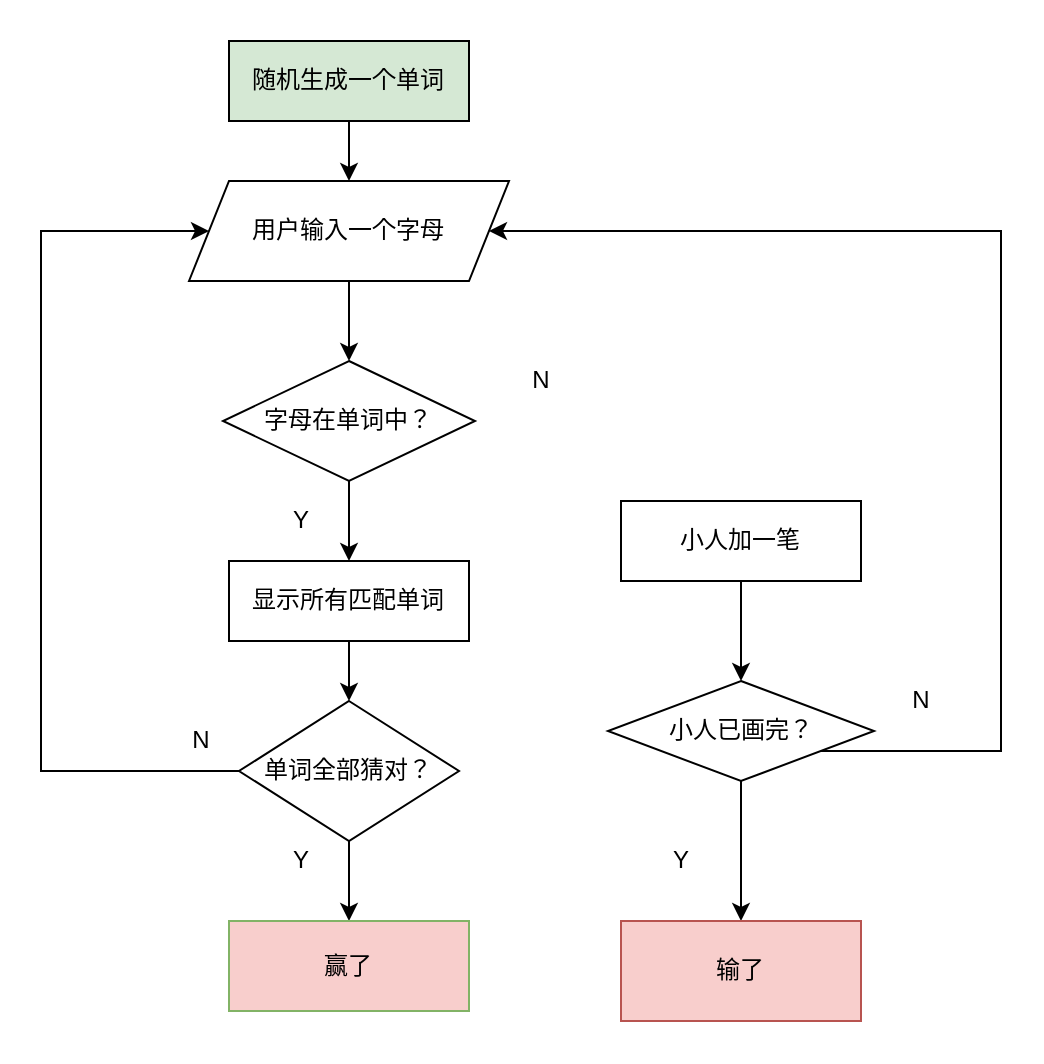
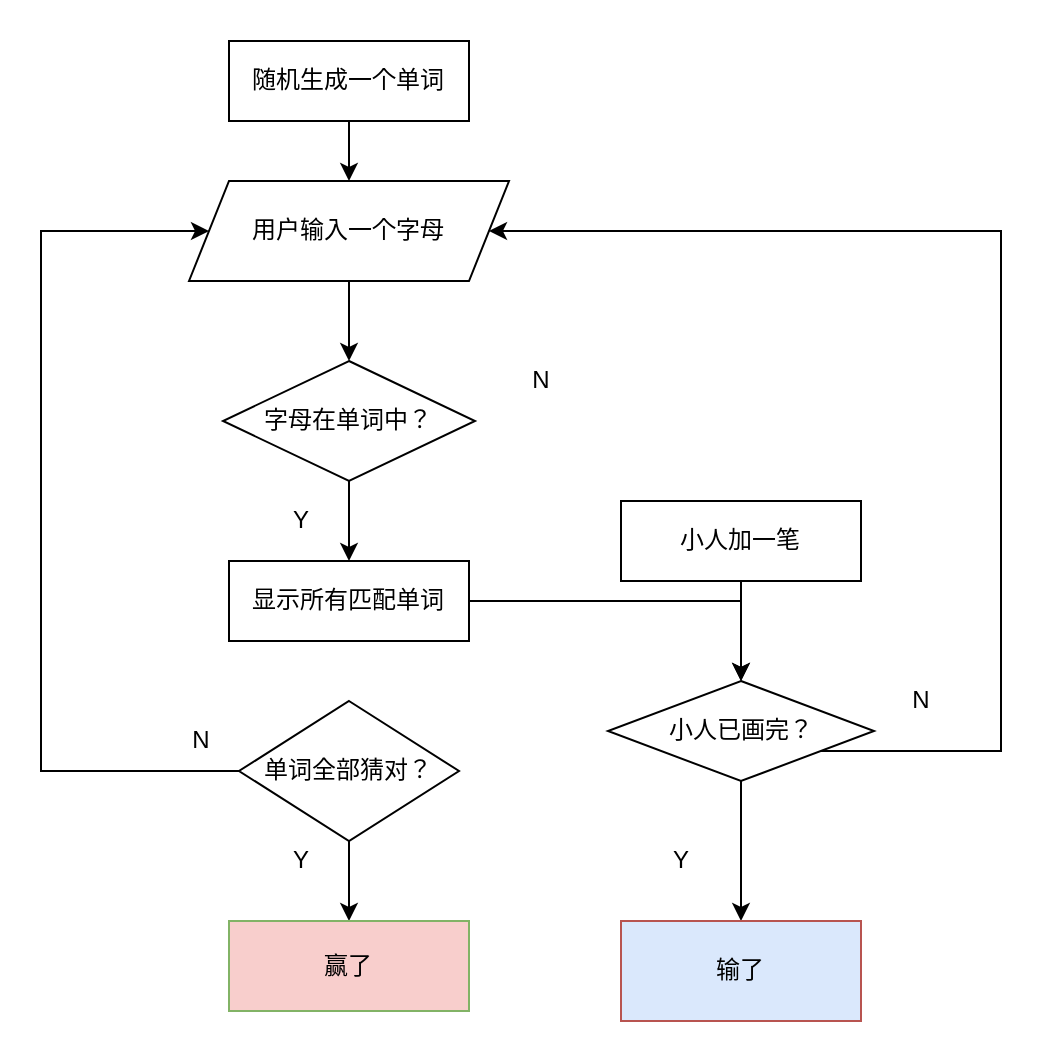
(349, 81) -> (349, 81)
(349, 678) -> (603, 601)
(741, 971) -> (741, 971)
